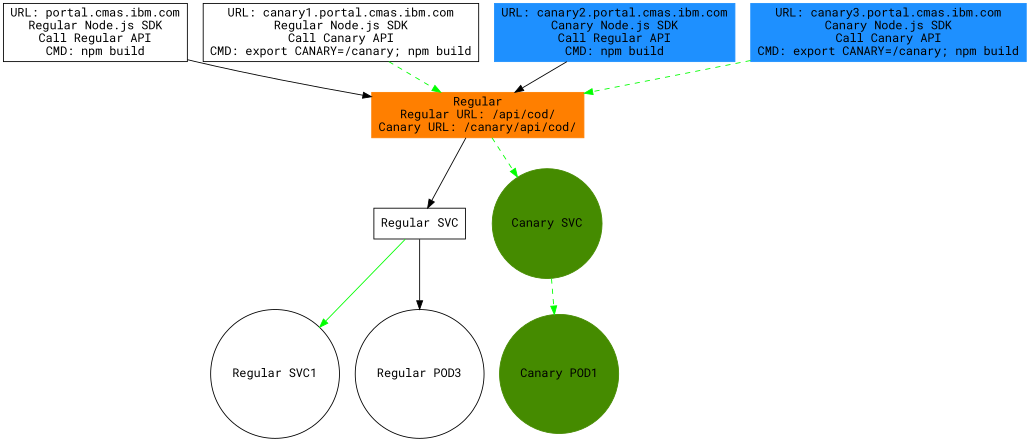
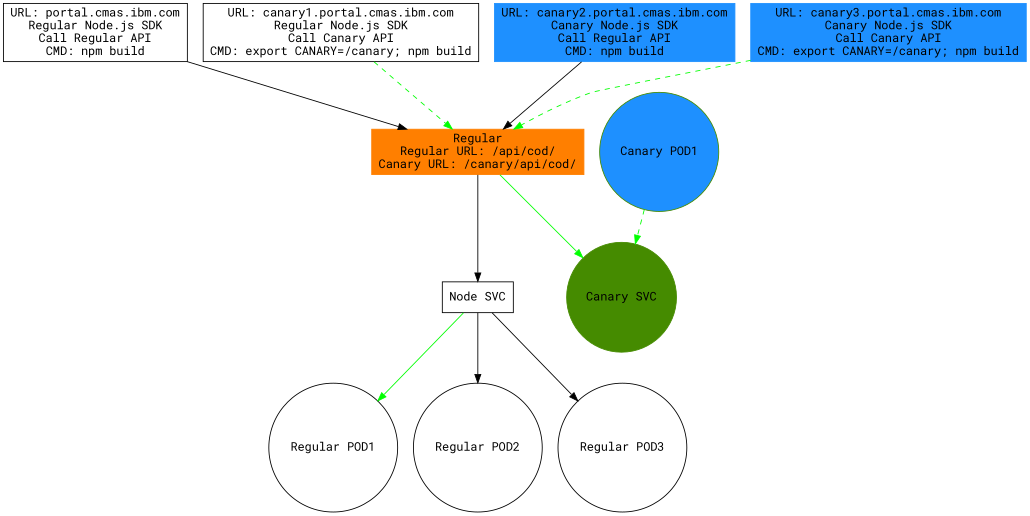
(502, 154) -> (538, 213)
(420, 224) -> (478, 297)
(553, 292) -> (641, 222)
(275, 374) -> (333, 448)
(559, 374) -> (659, 152)
none -> (478, 448)
